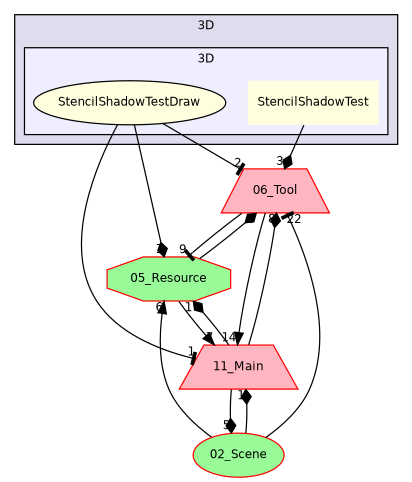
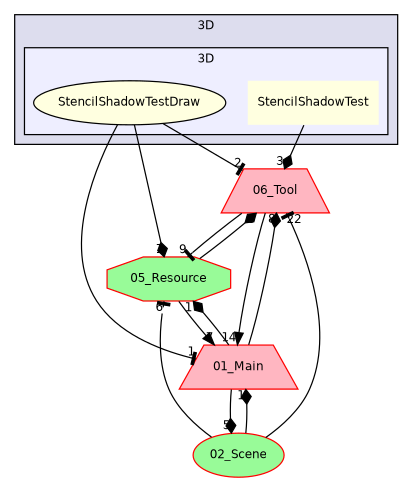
(239, 367) -> (239, 367)
(167, 384) -> (167, 384)
